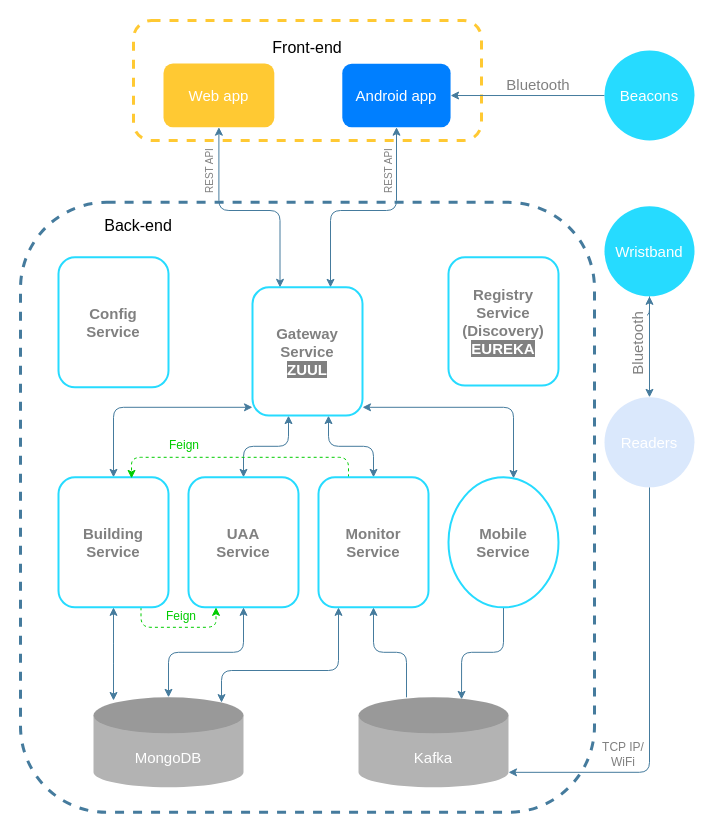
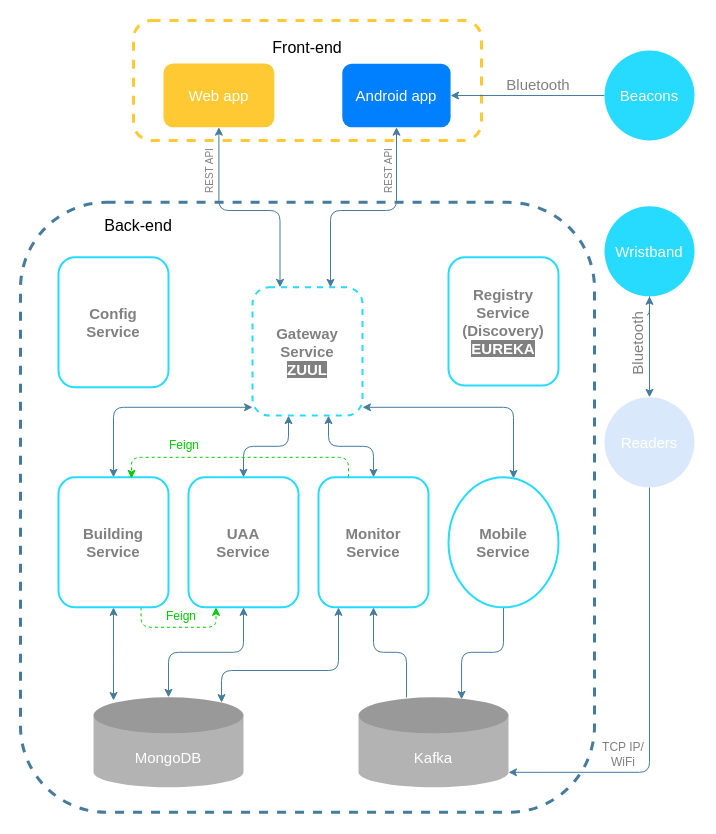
(308, 351) -> (308, 351)
